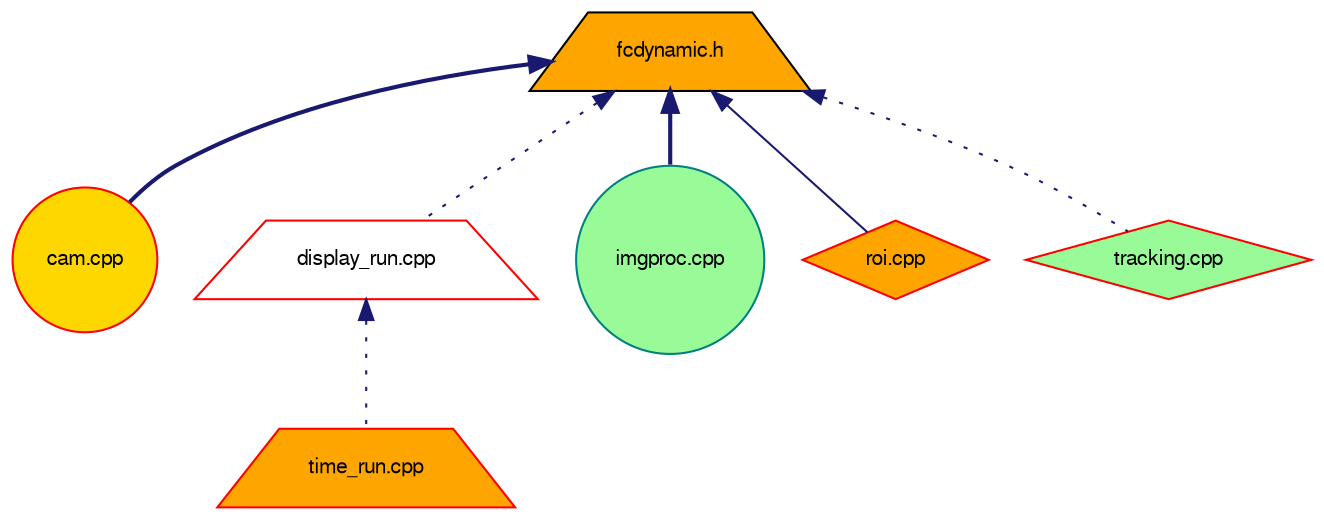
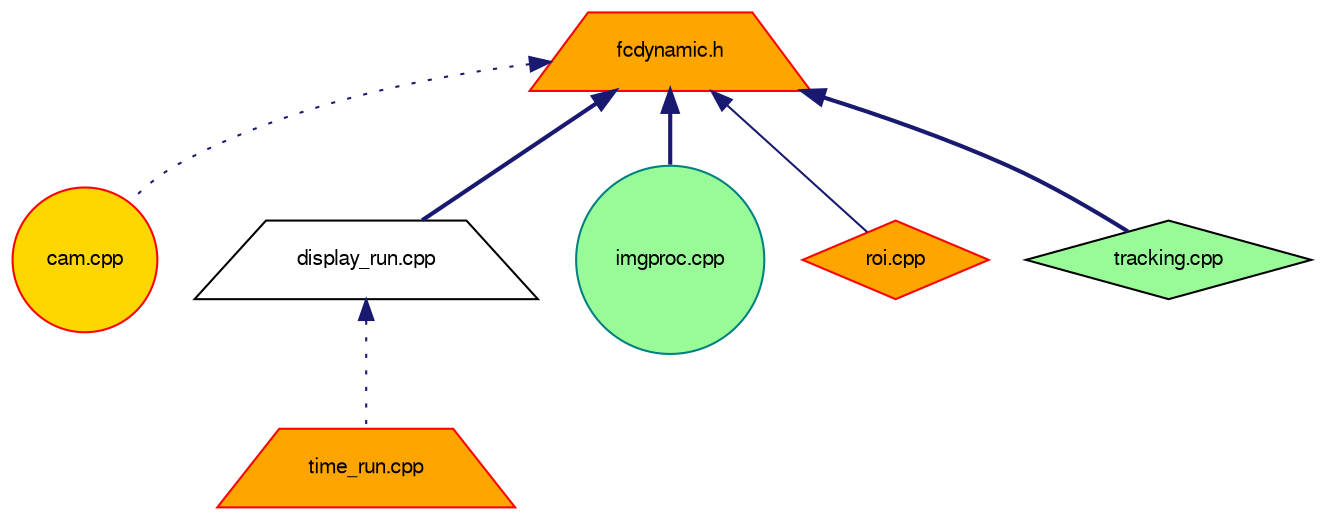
(670, 52) -> (670, 52)
(320, 107) -> (320, 107)
(980, 154) -> (980, 154)
(510, 162) -> (510, 162)
(366, 260) -> (366, 260)
(1169, 260) -> (1169, 260)
